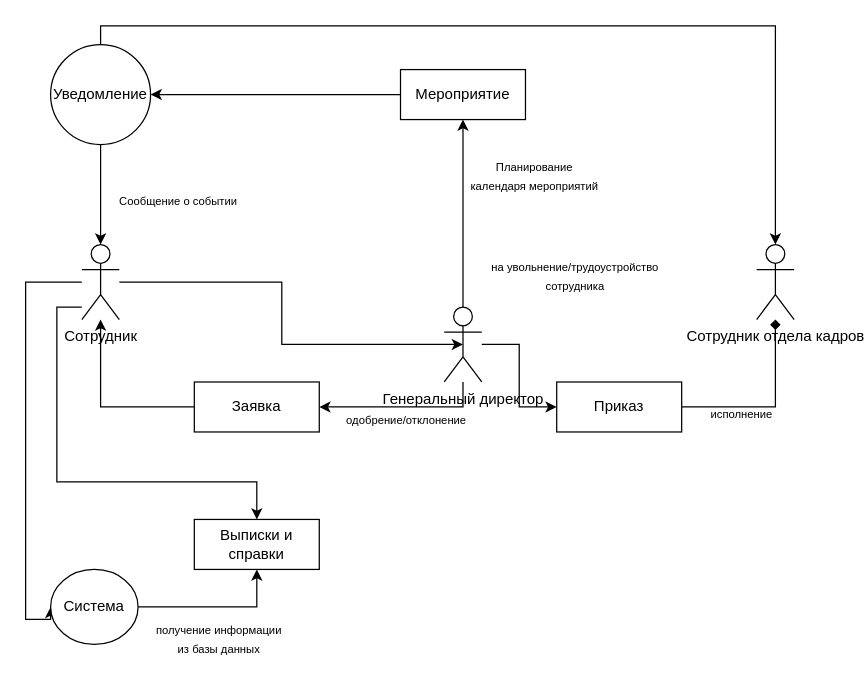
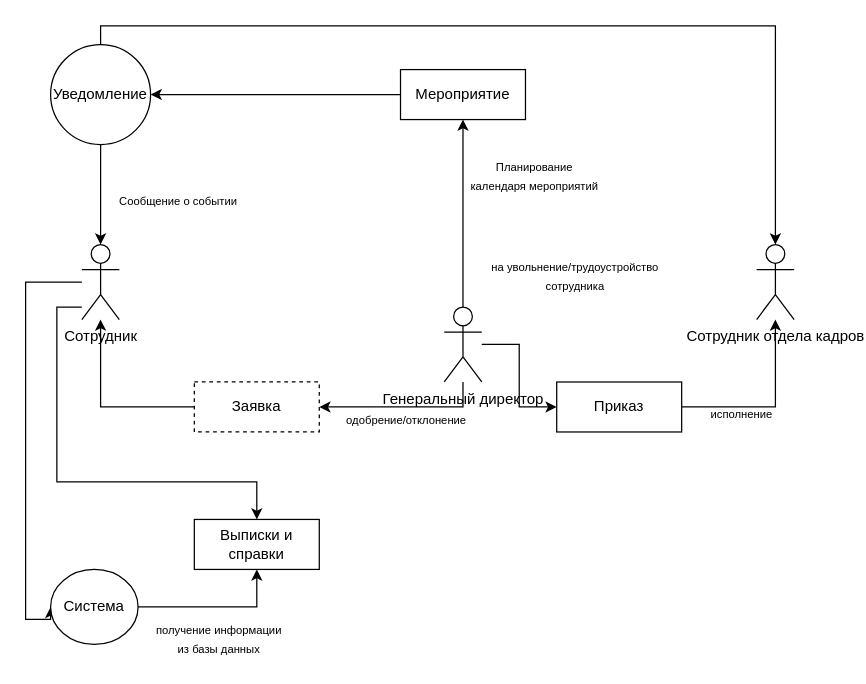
(282, 318) -> none
(776, 330) -> (776, 329)
(257, 407) -> (257, 407)
